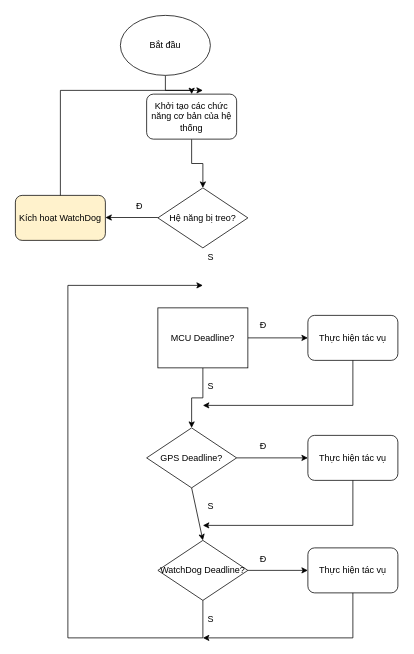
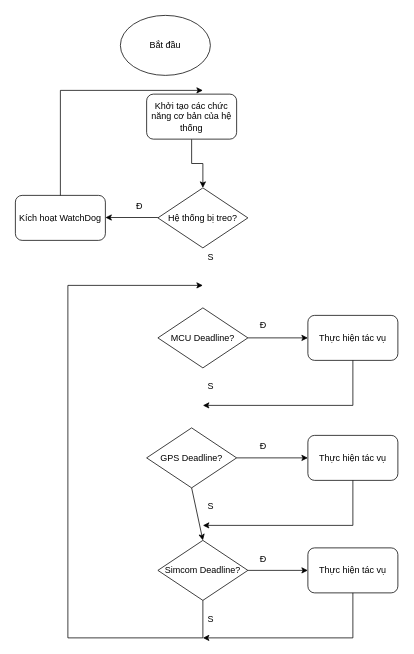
(165, 81) -> none
(60, 218) -> (60, 218)
(203, 218) -> (203, 218)
(203, 338) -> (203, 338)
(192, 403) -> none
(203, 570) -> (203, 570)
